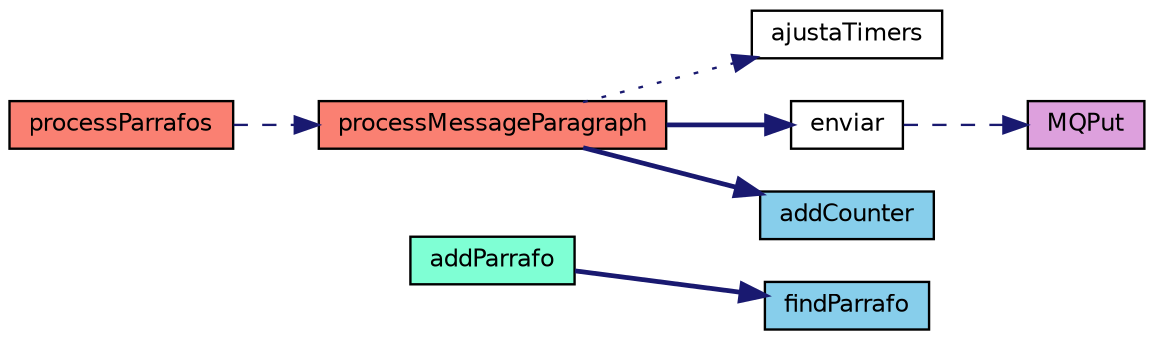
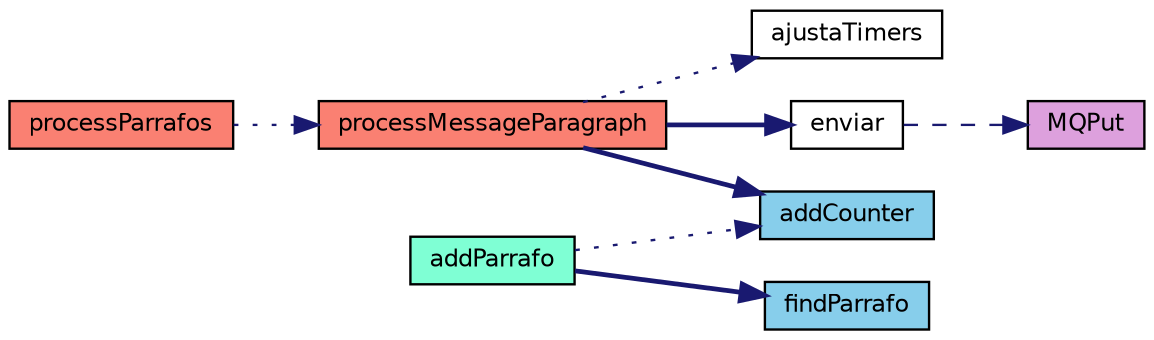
(264, 125) -> (264, 125)
none -> (656, 240)
